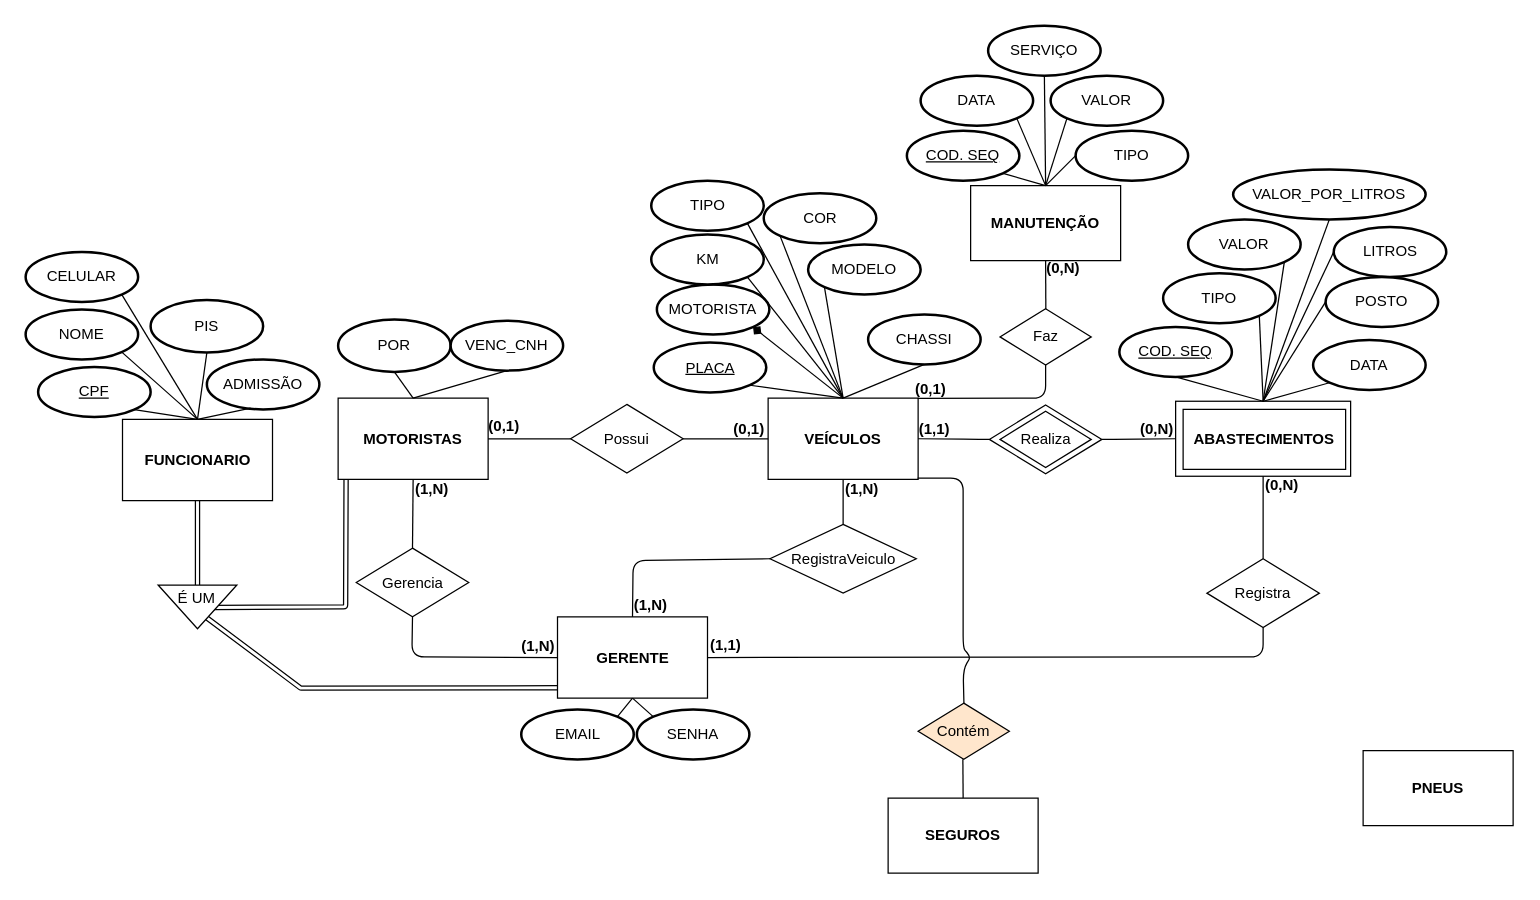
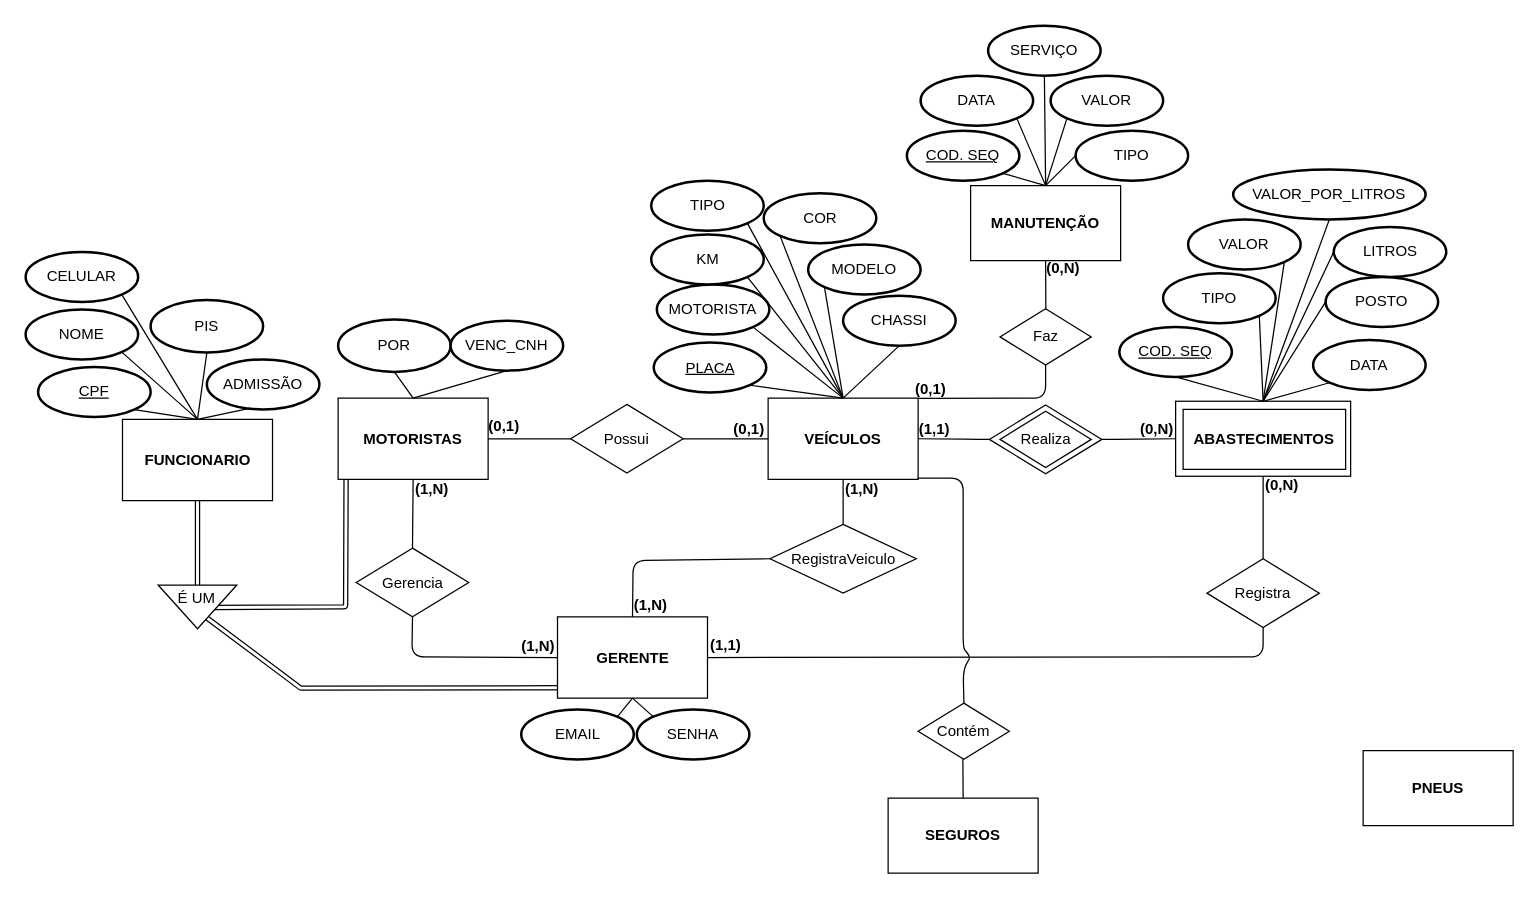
(761, 334) -> (757, 330)
(924, 339) -> (899, 321)
(964, 731) -> (964, 731)
